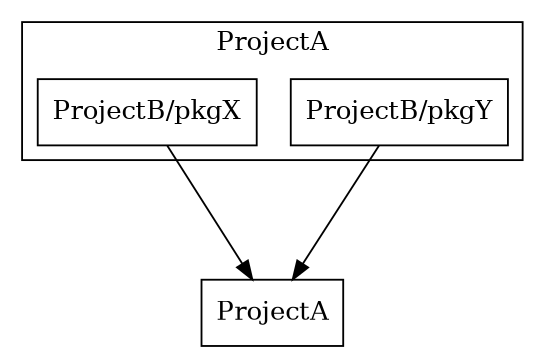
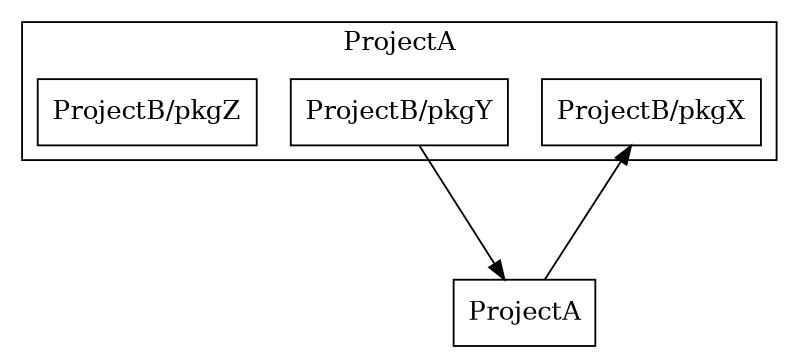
none -> (147, 112)
(205, 205) -> (583, 220)
